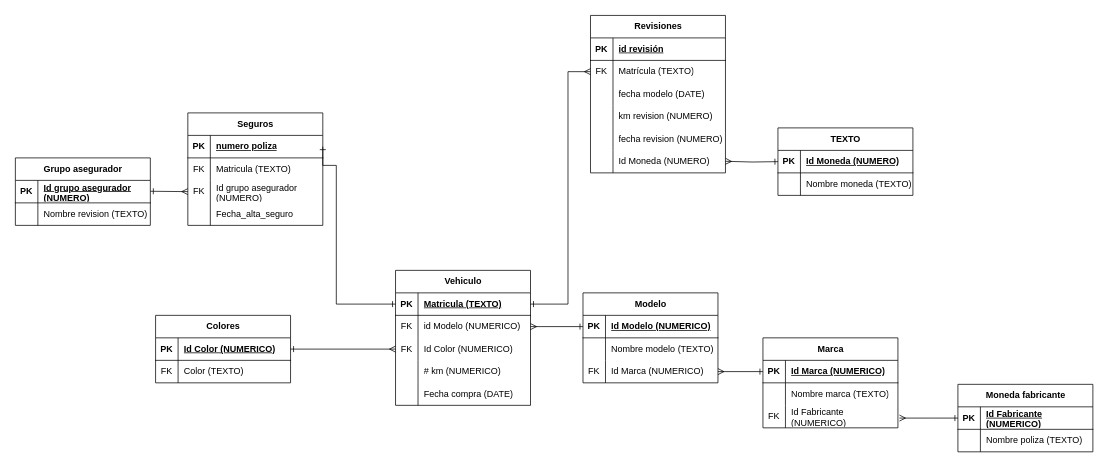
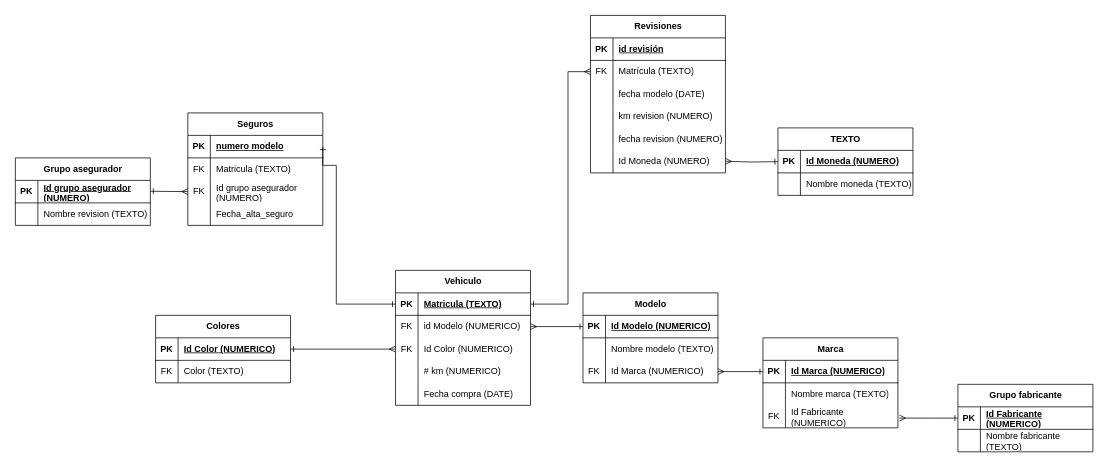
(246, 147) -> (247, 147)
(1026, 396) -> (1026, 396)
(1035, 441) -> (1040, 441)
